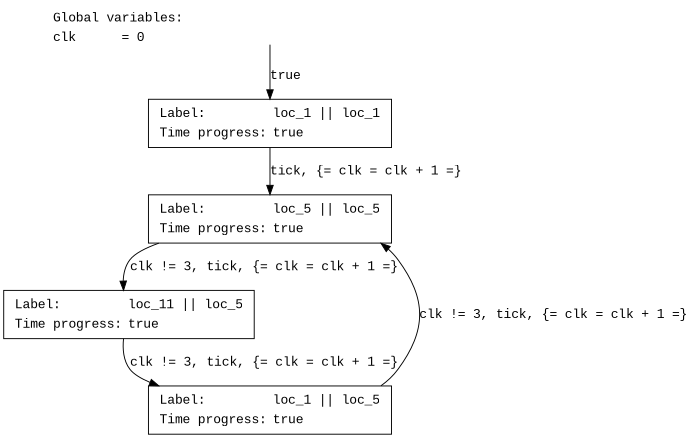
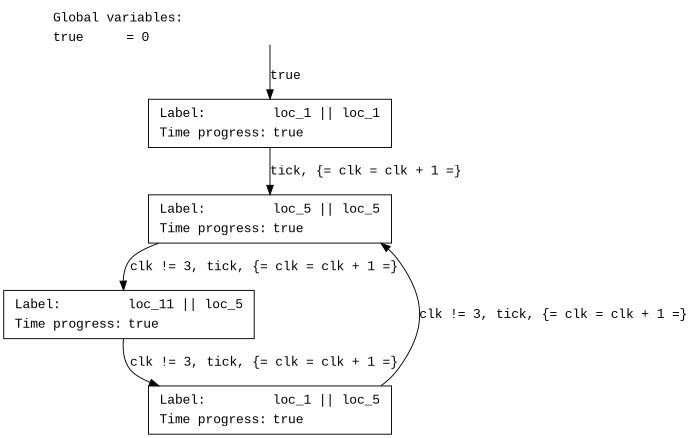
(64, 37) -> (69, 37)
